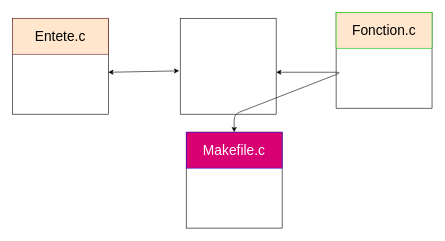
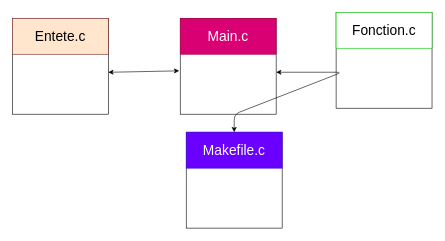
(384, 30) -> (384, 30)
none -> (228, 36)
(234, 150) -> (234, 150)
